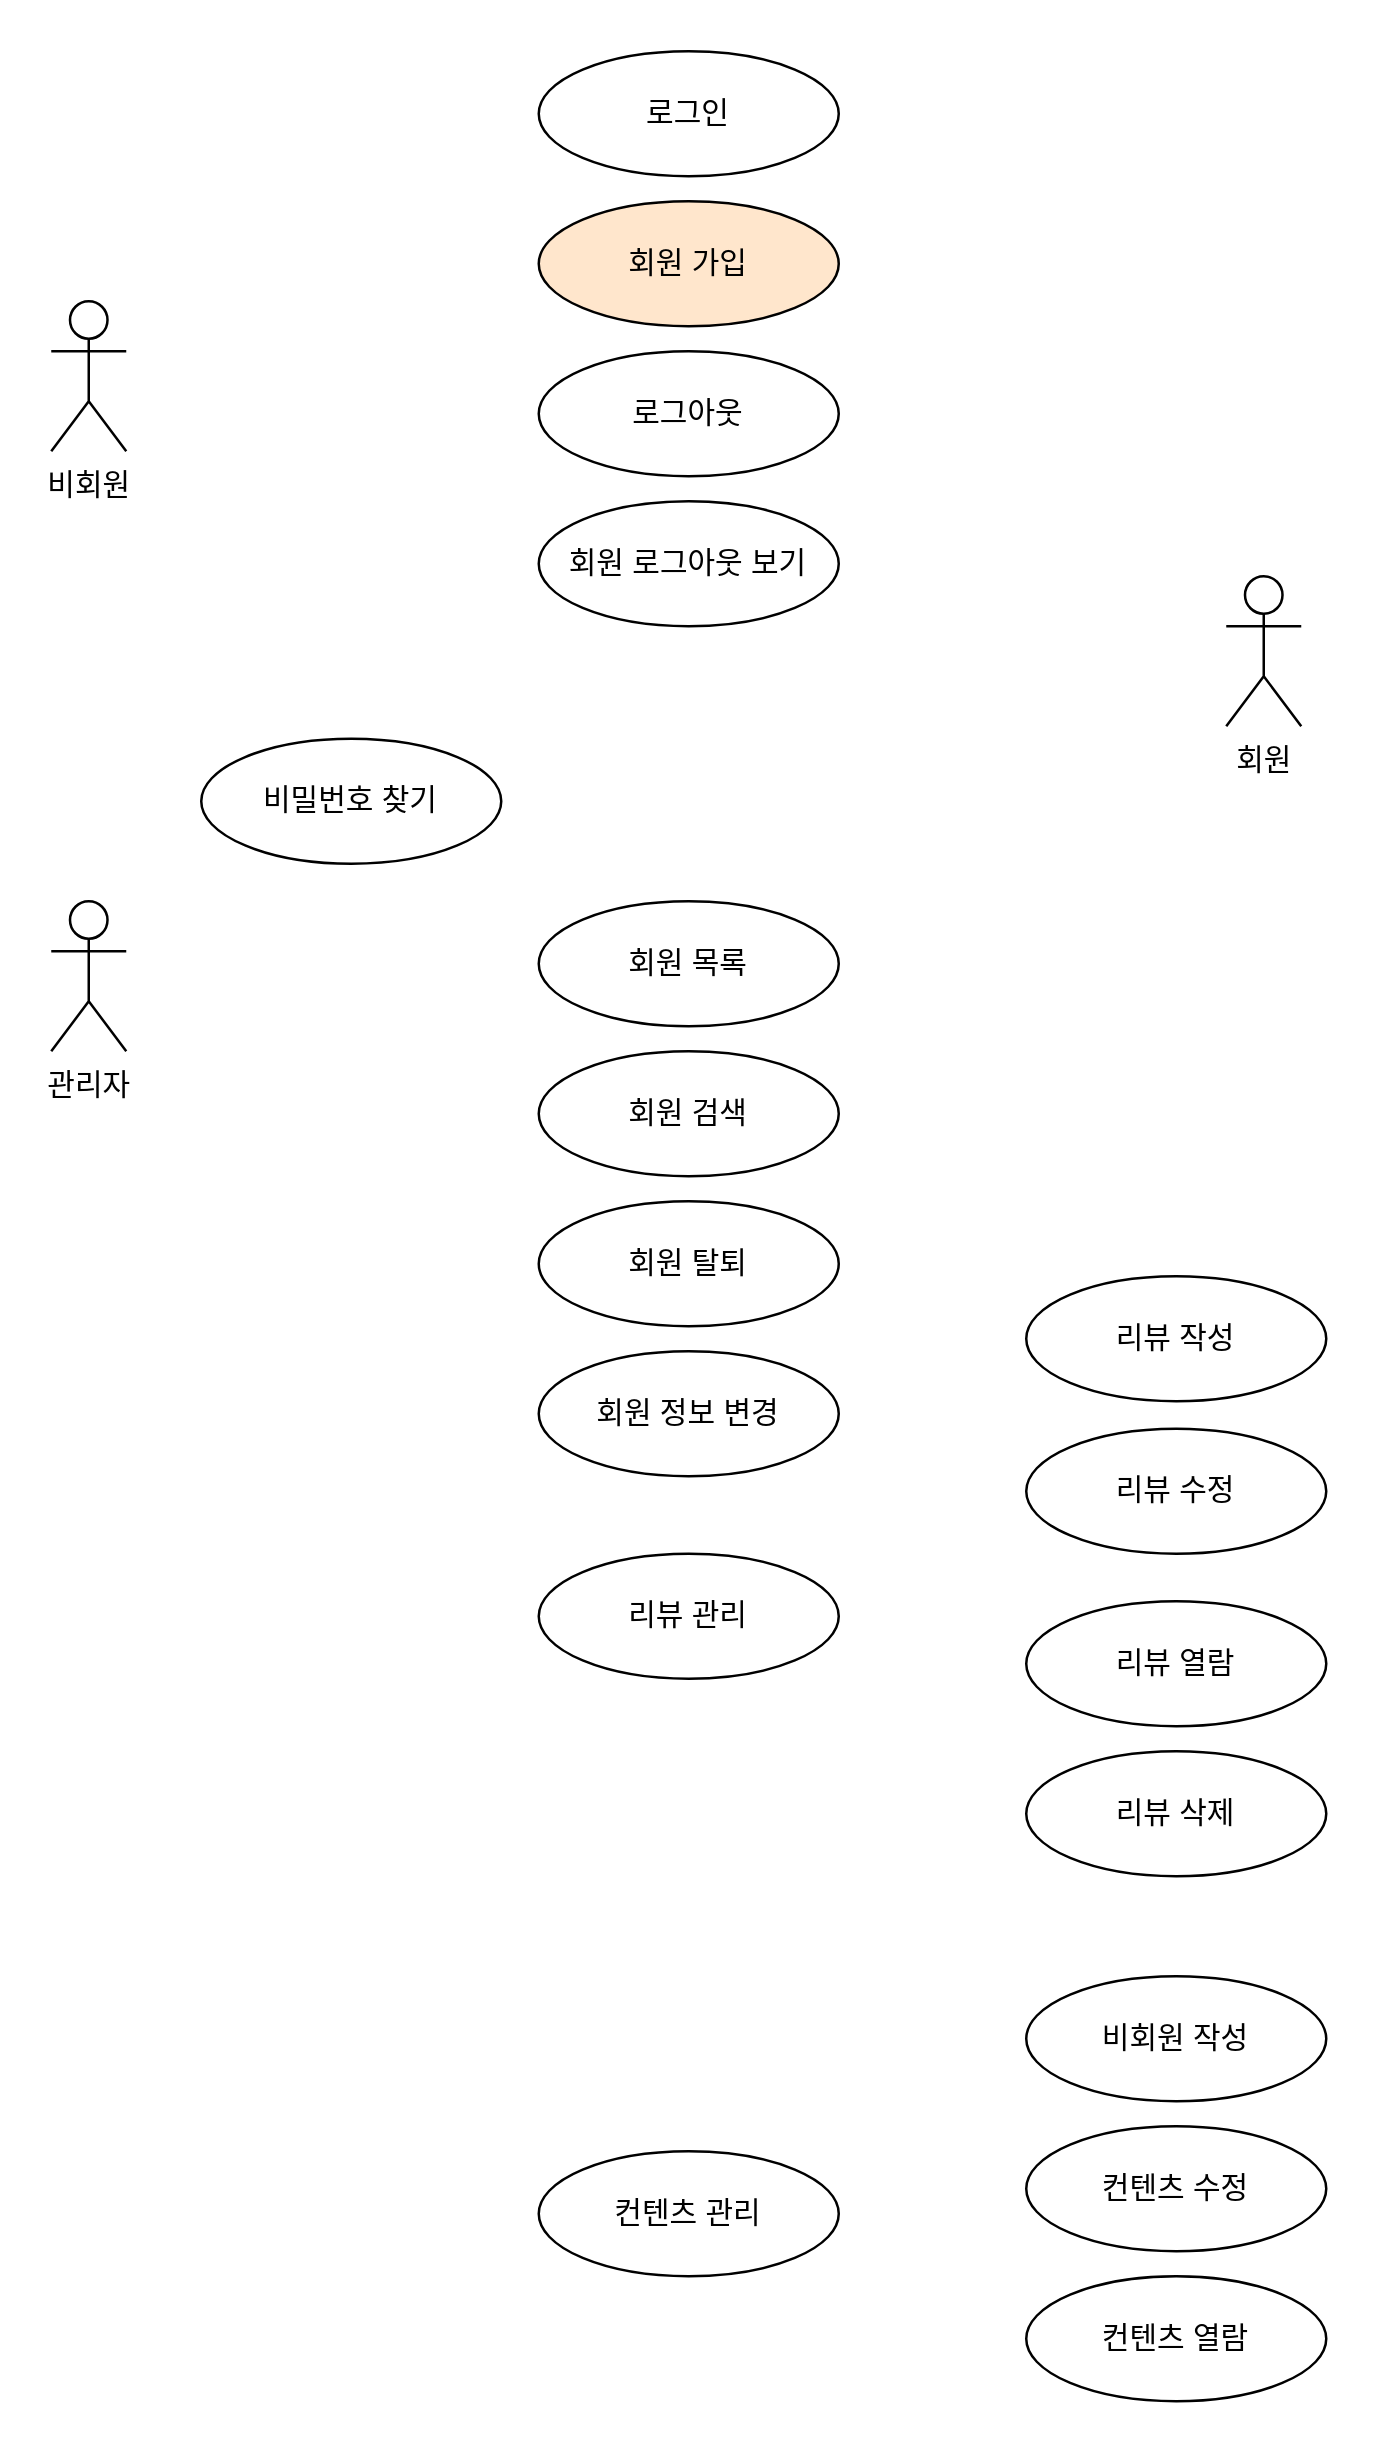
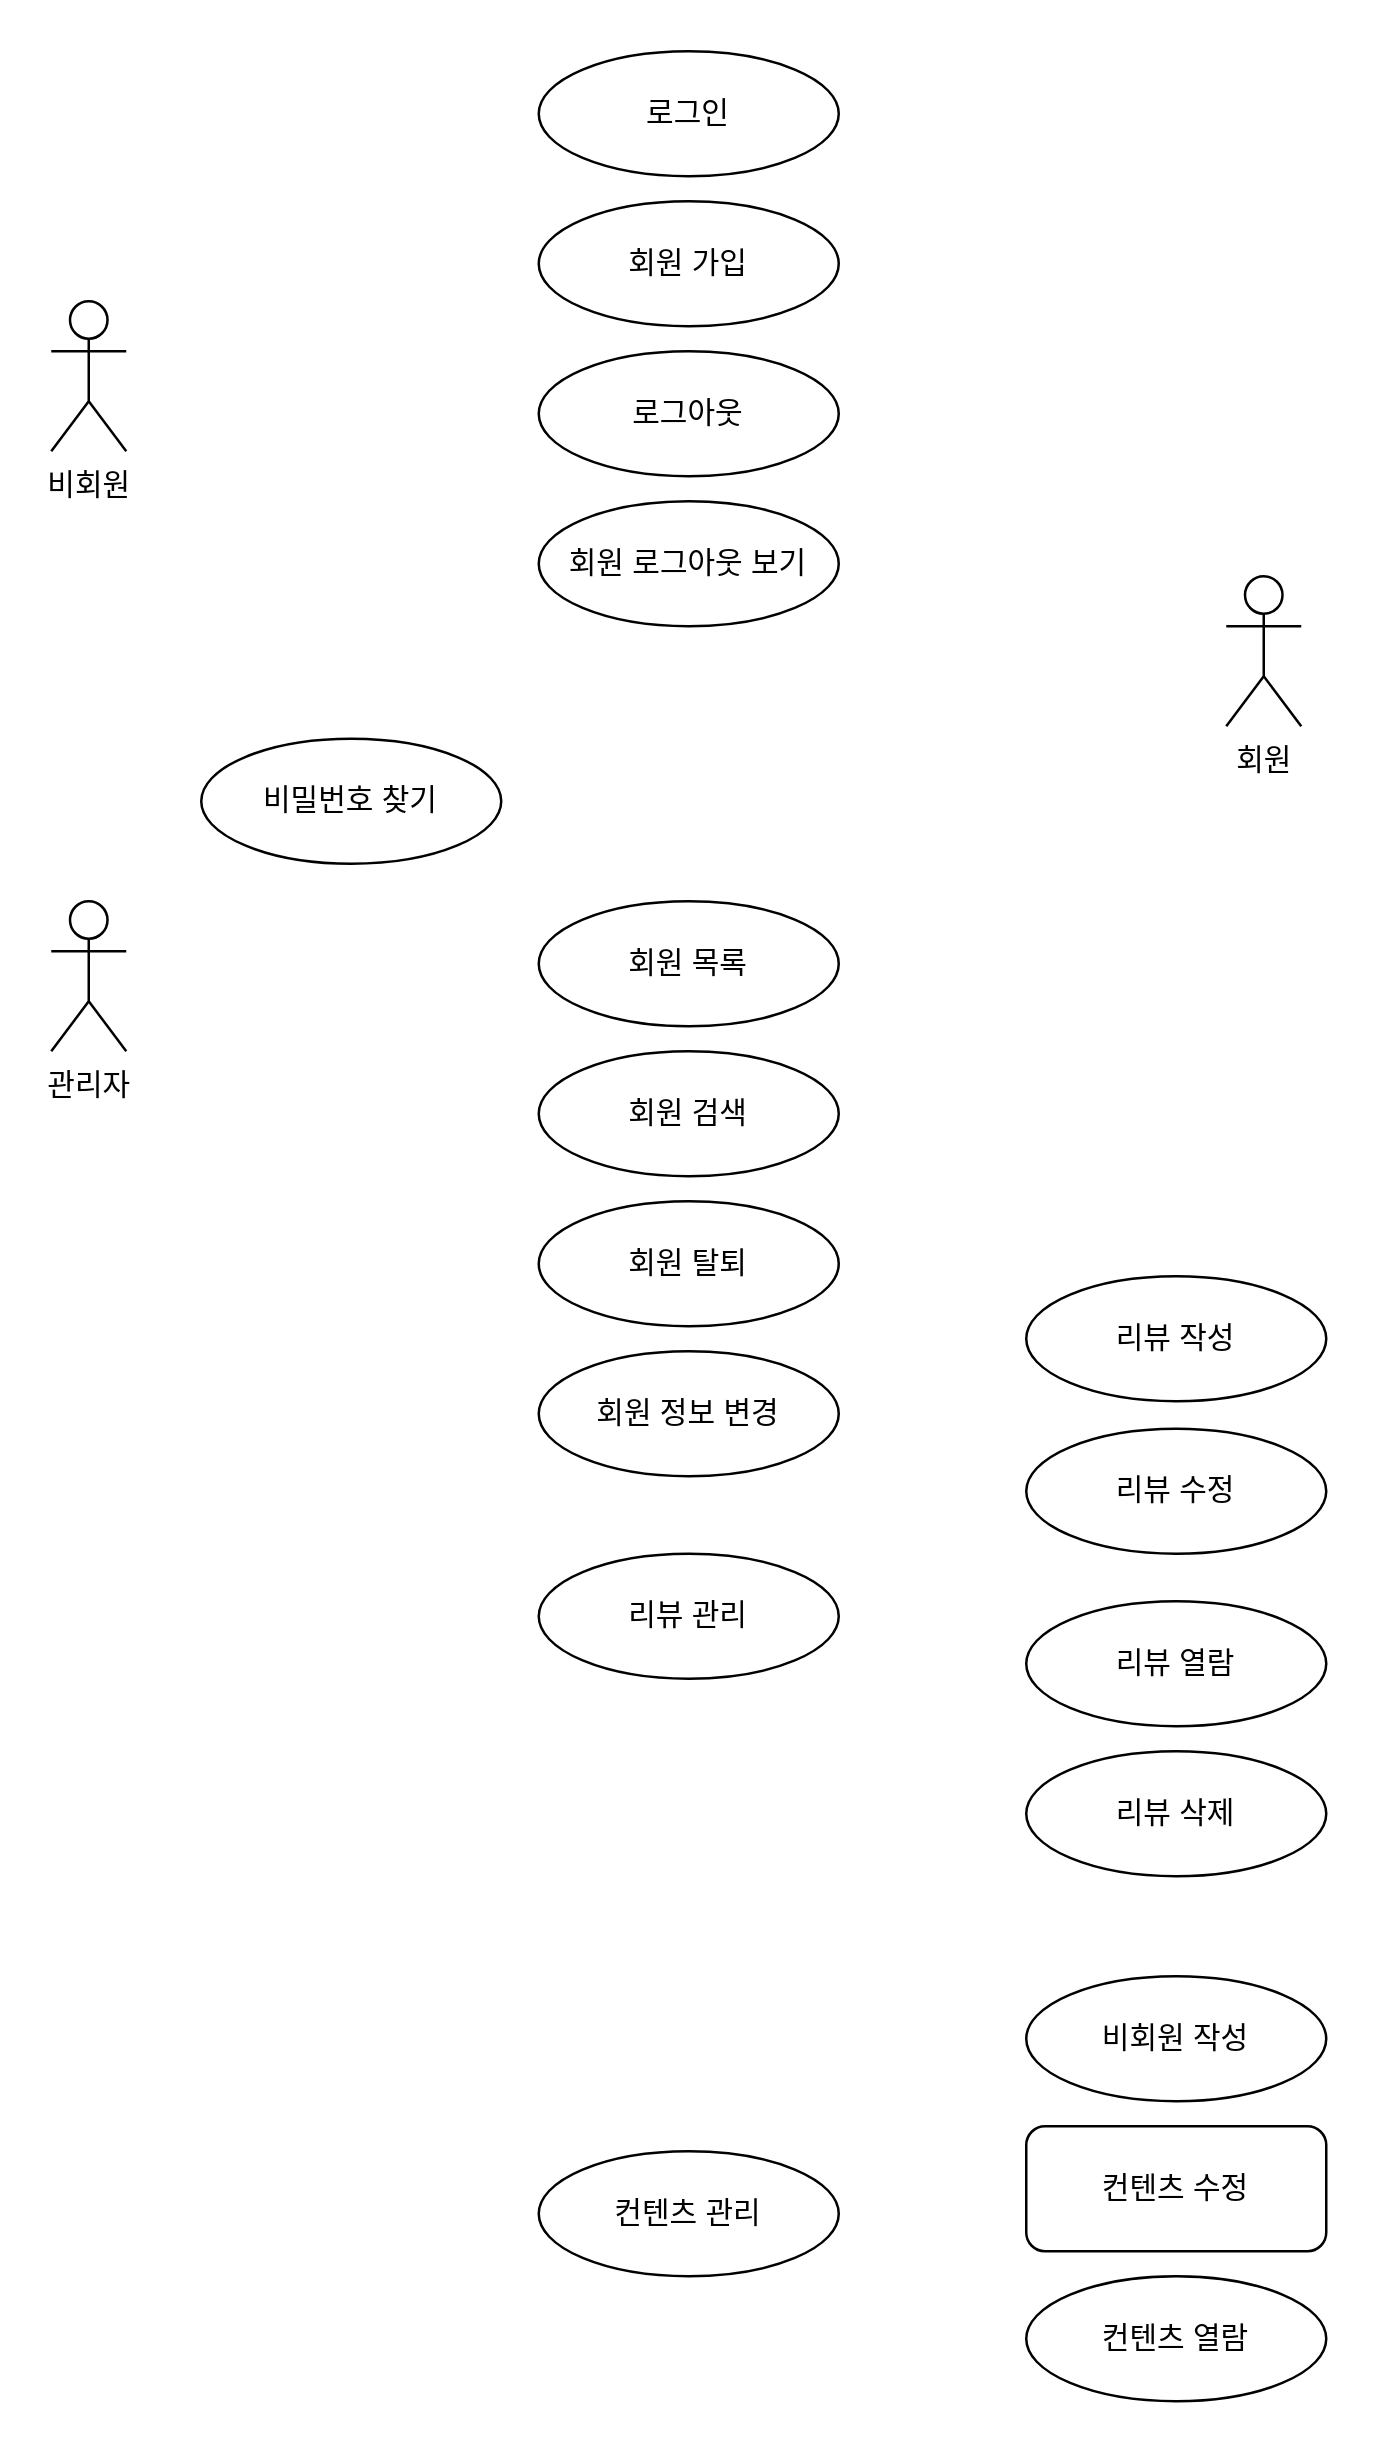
(689, 264) -> (689, 264)
(1176, 2189) -> (1176, 2189)
